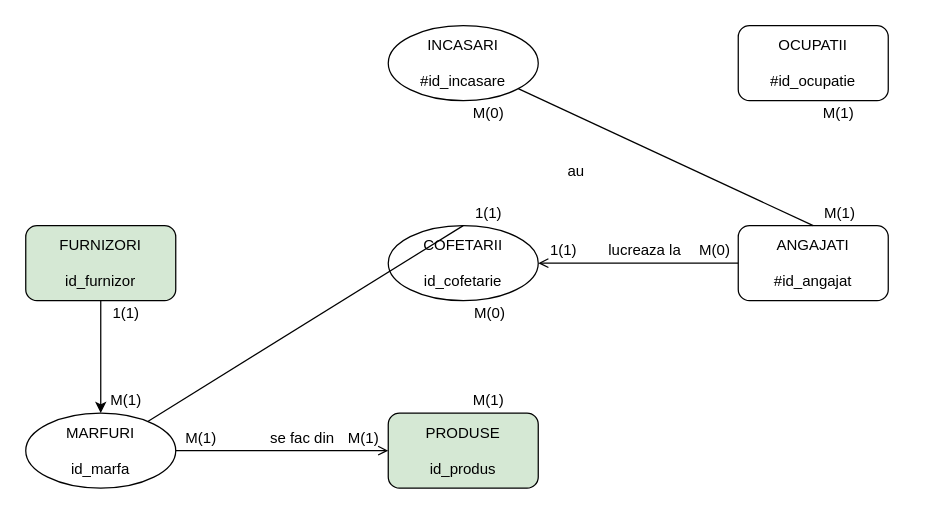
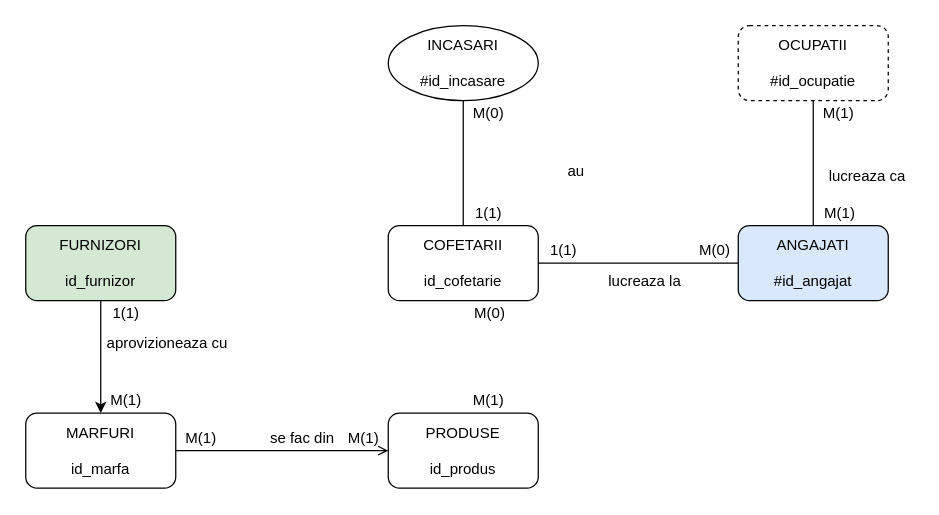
(813, 63) -> (813, 63)
(666, 157) -> (813, 164)
none -> (867, 177)
(644, 251) -> (644, 282)
(463, 263) -> (463, 263)
(544, 263) -> (543, 263)
(813, 263) -> (813, 263)
(306, 323) -> (463, 164)
none -> (167, 343)
(101, 451) -> (101, 451)
(463, 451) -> (463, 451)
